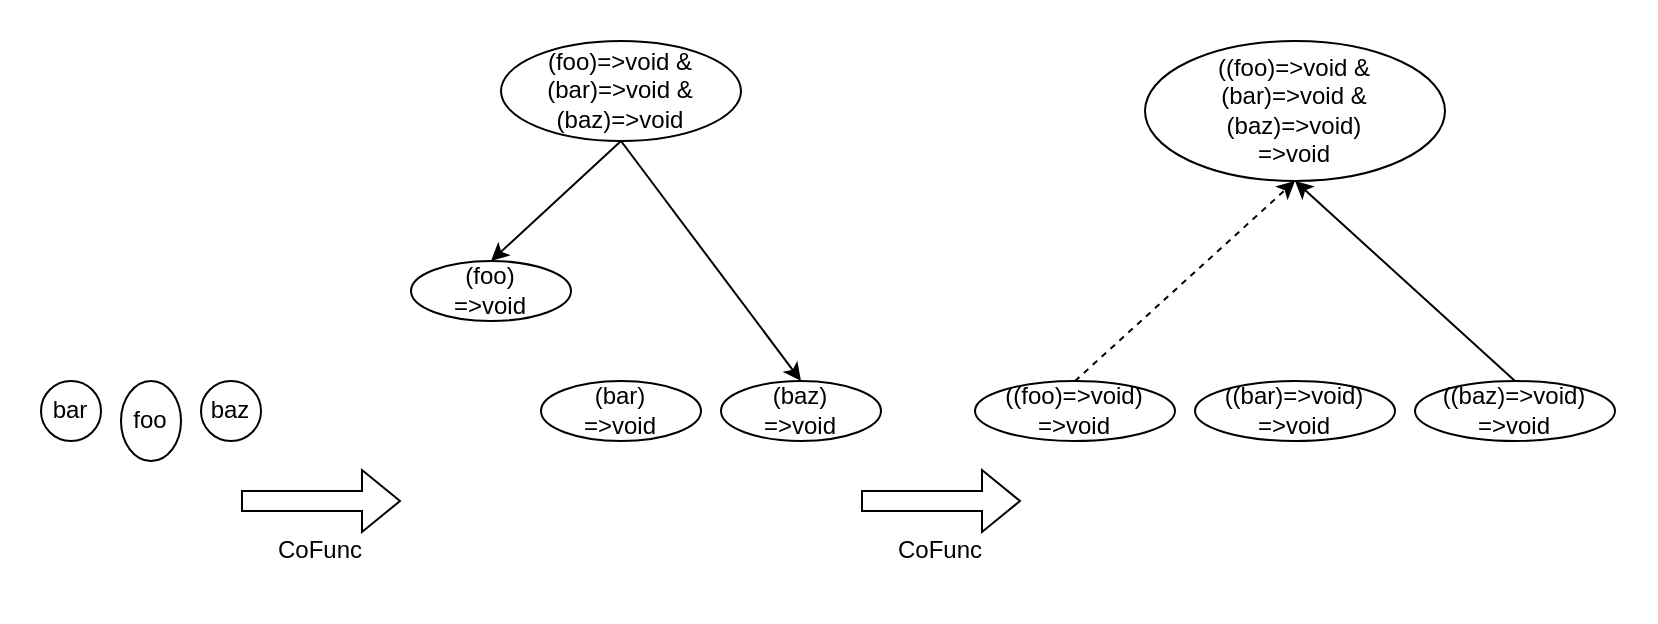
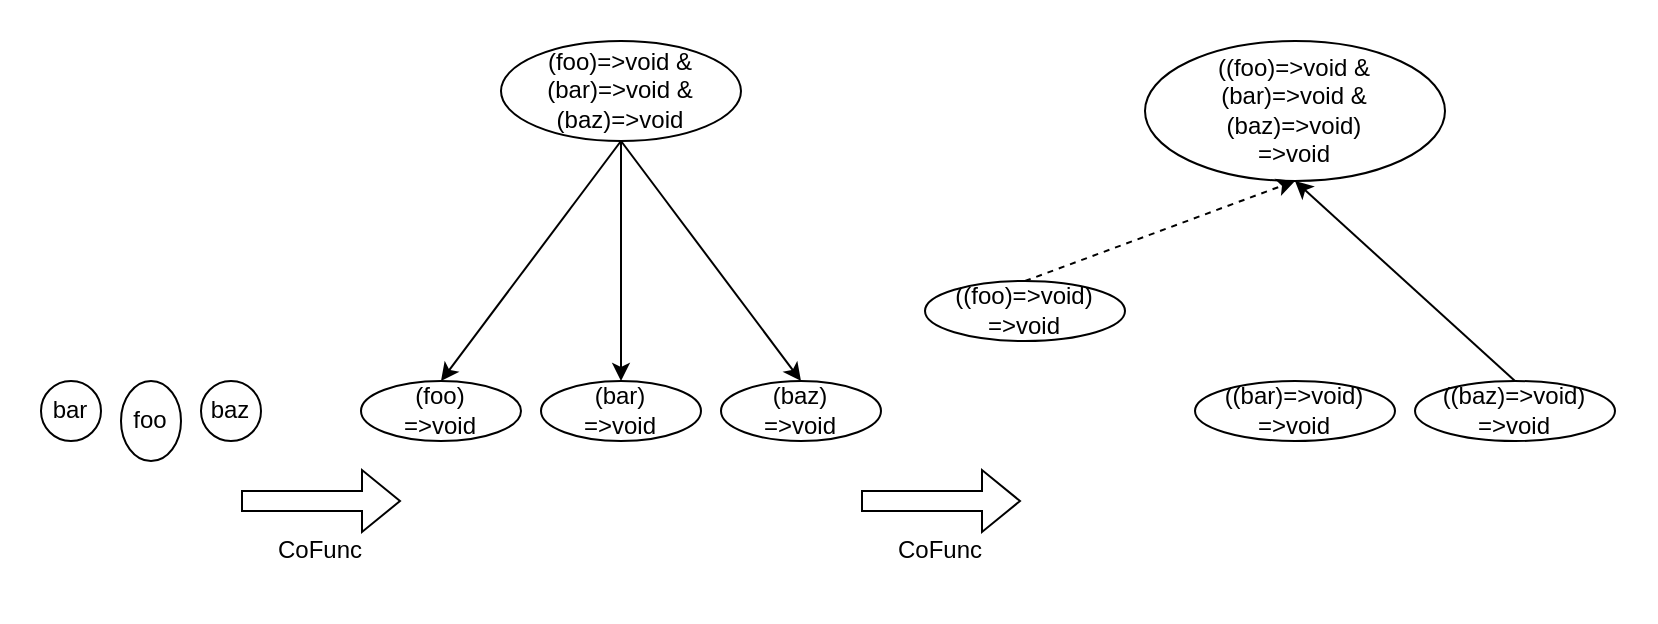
none -> (621, 257)
(491, 291) -> (441, 411)
(1075, 411) -> (1025, 311)
